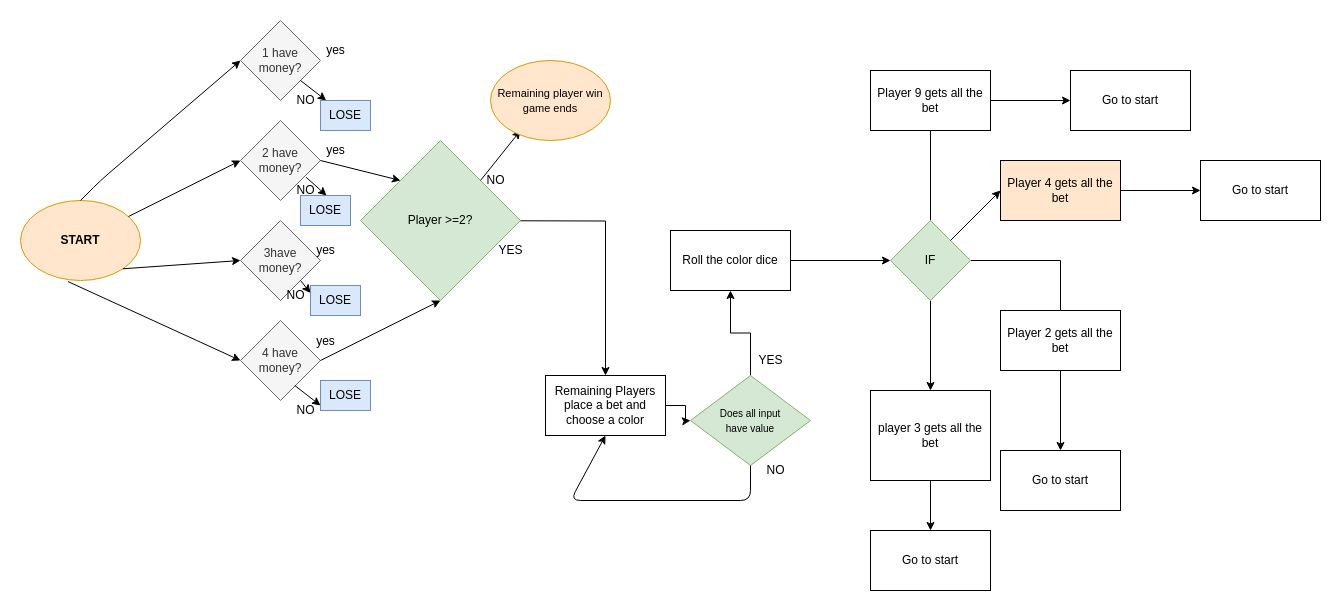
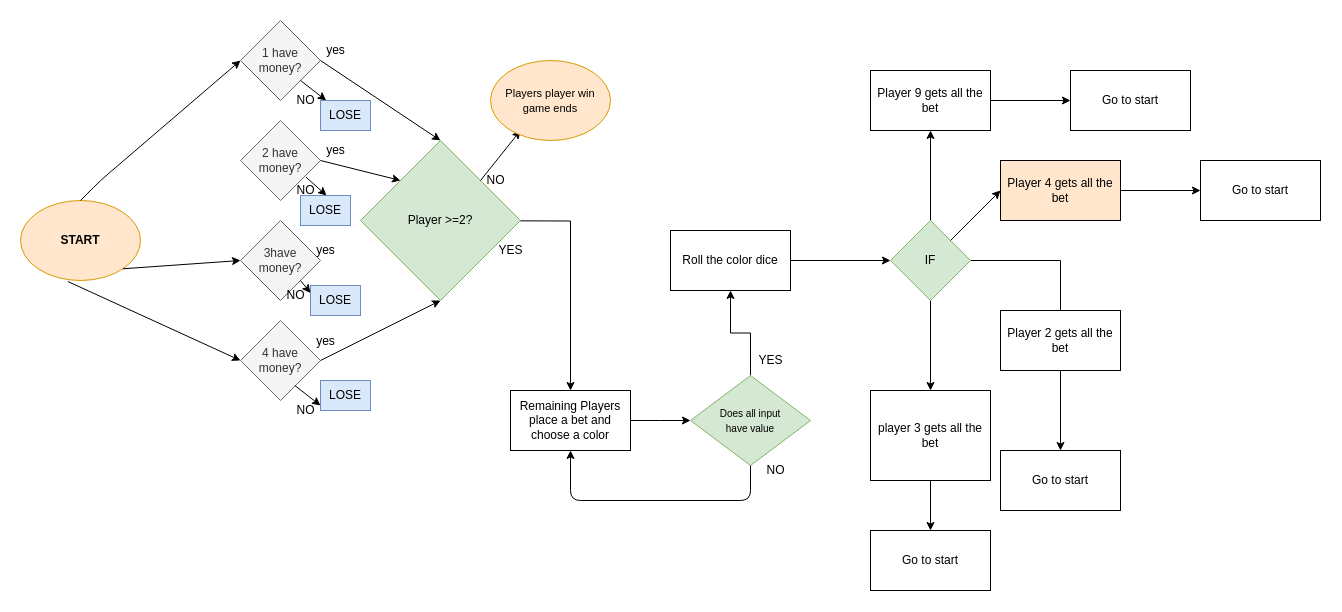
none -> (377, 98)
(551, 101) -> (551, 101)
(931, 136) -> (931, 138)
(182, 190) -> none
(606, 406) -> (571, 421)
